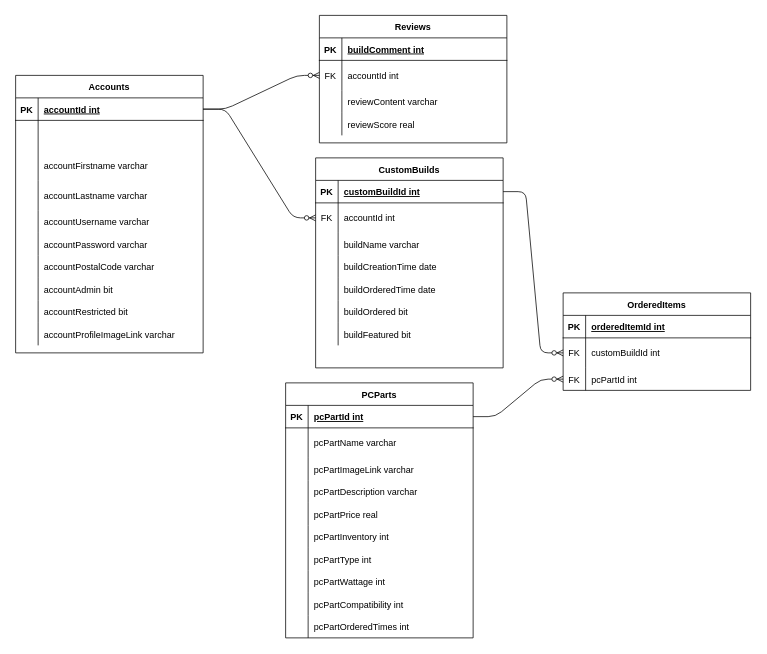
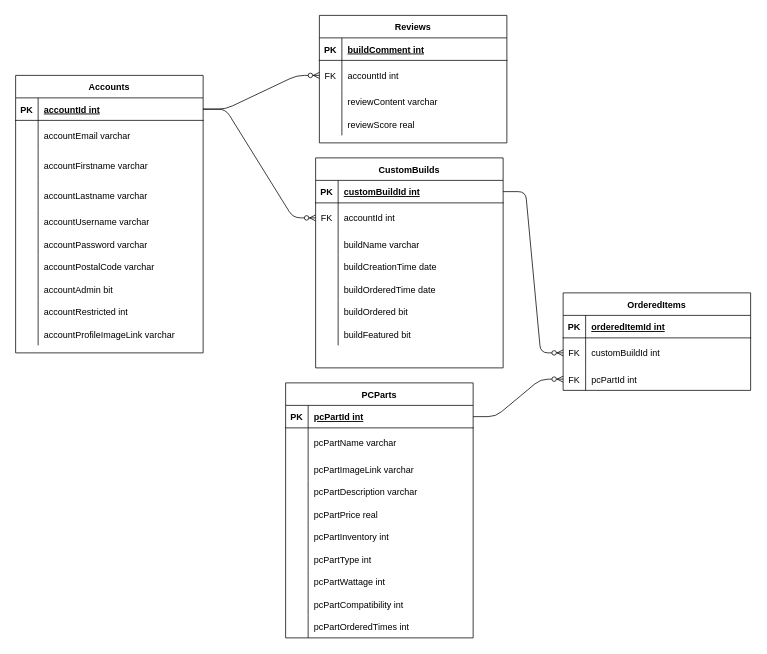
none -> (120, 135)
(93, 312) -> (93, 312)
